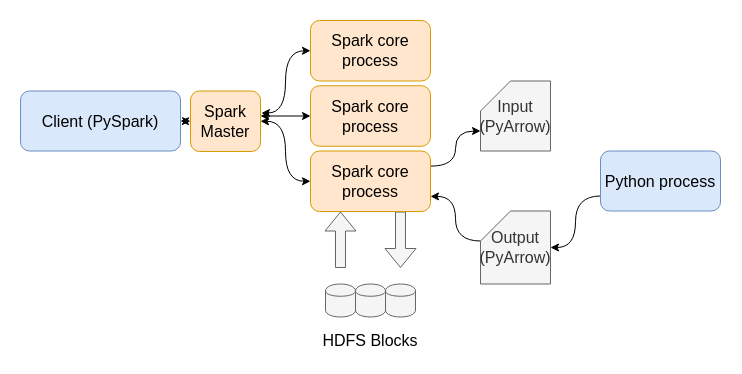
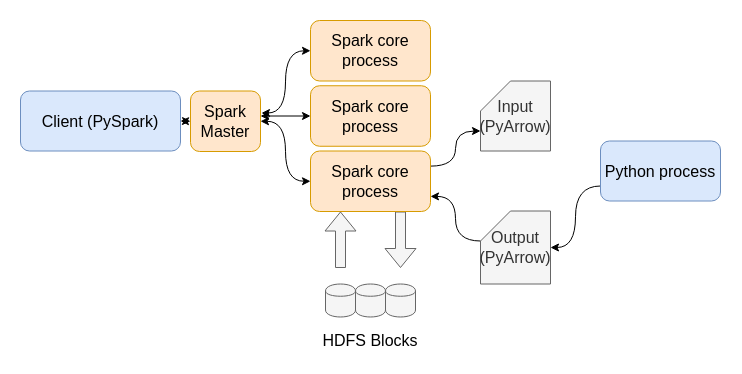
(661, 181) -> (661, 171)
